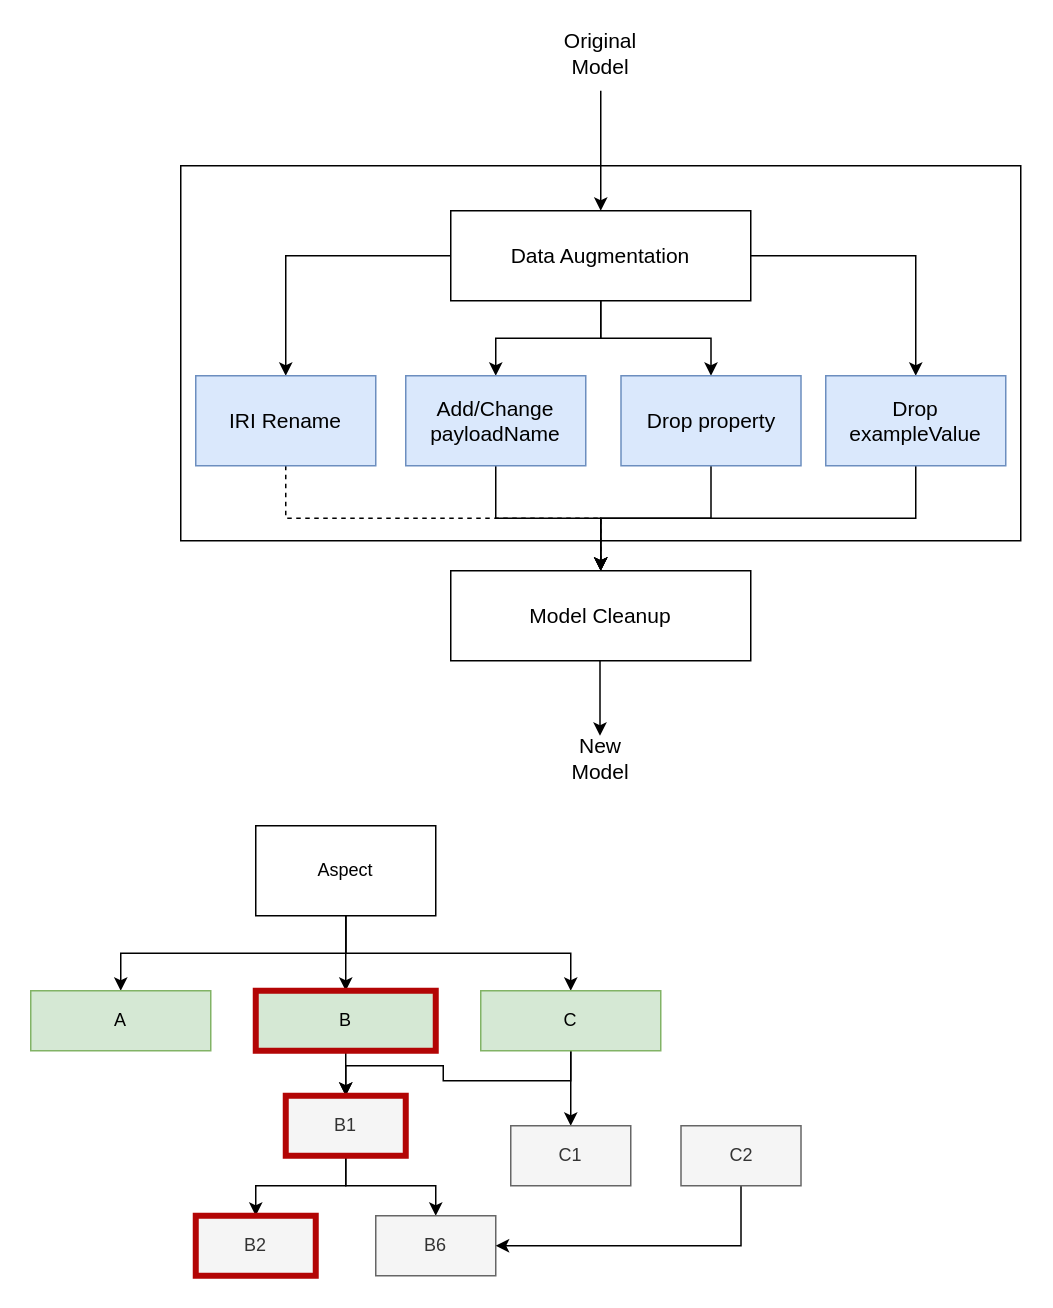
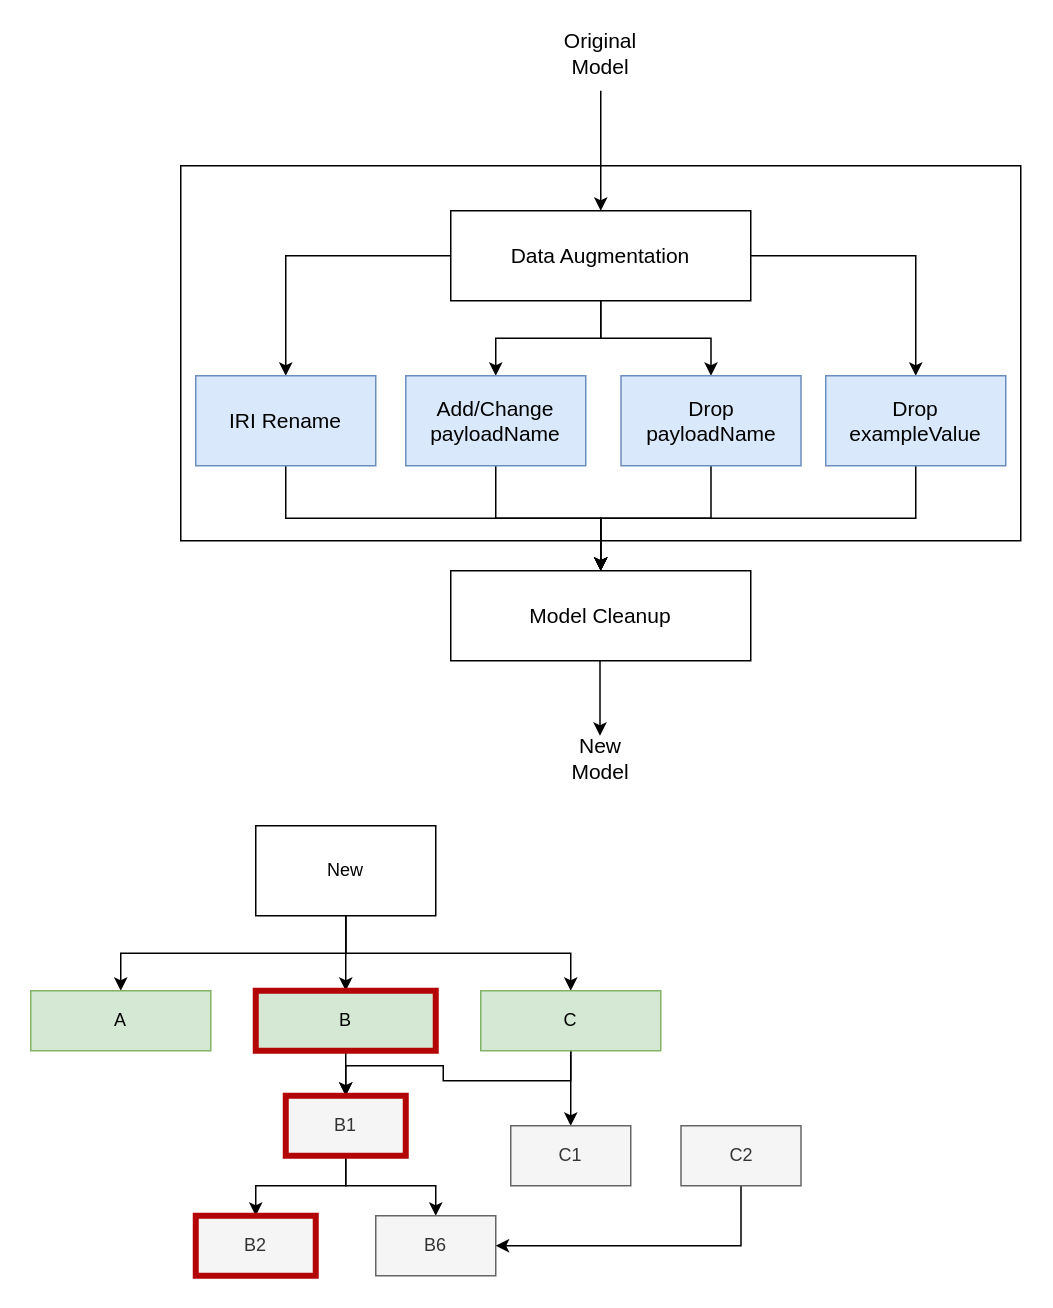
(712, 421) -> (712, 421)
(364, 518) -> (364, 518)
(346, 871) -> (346, 871)
